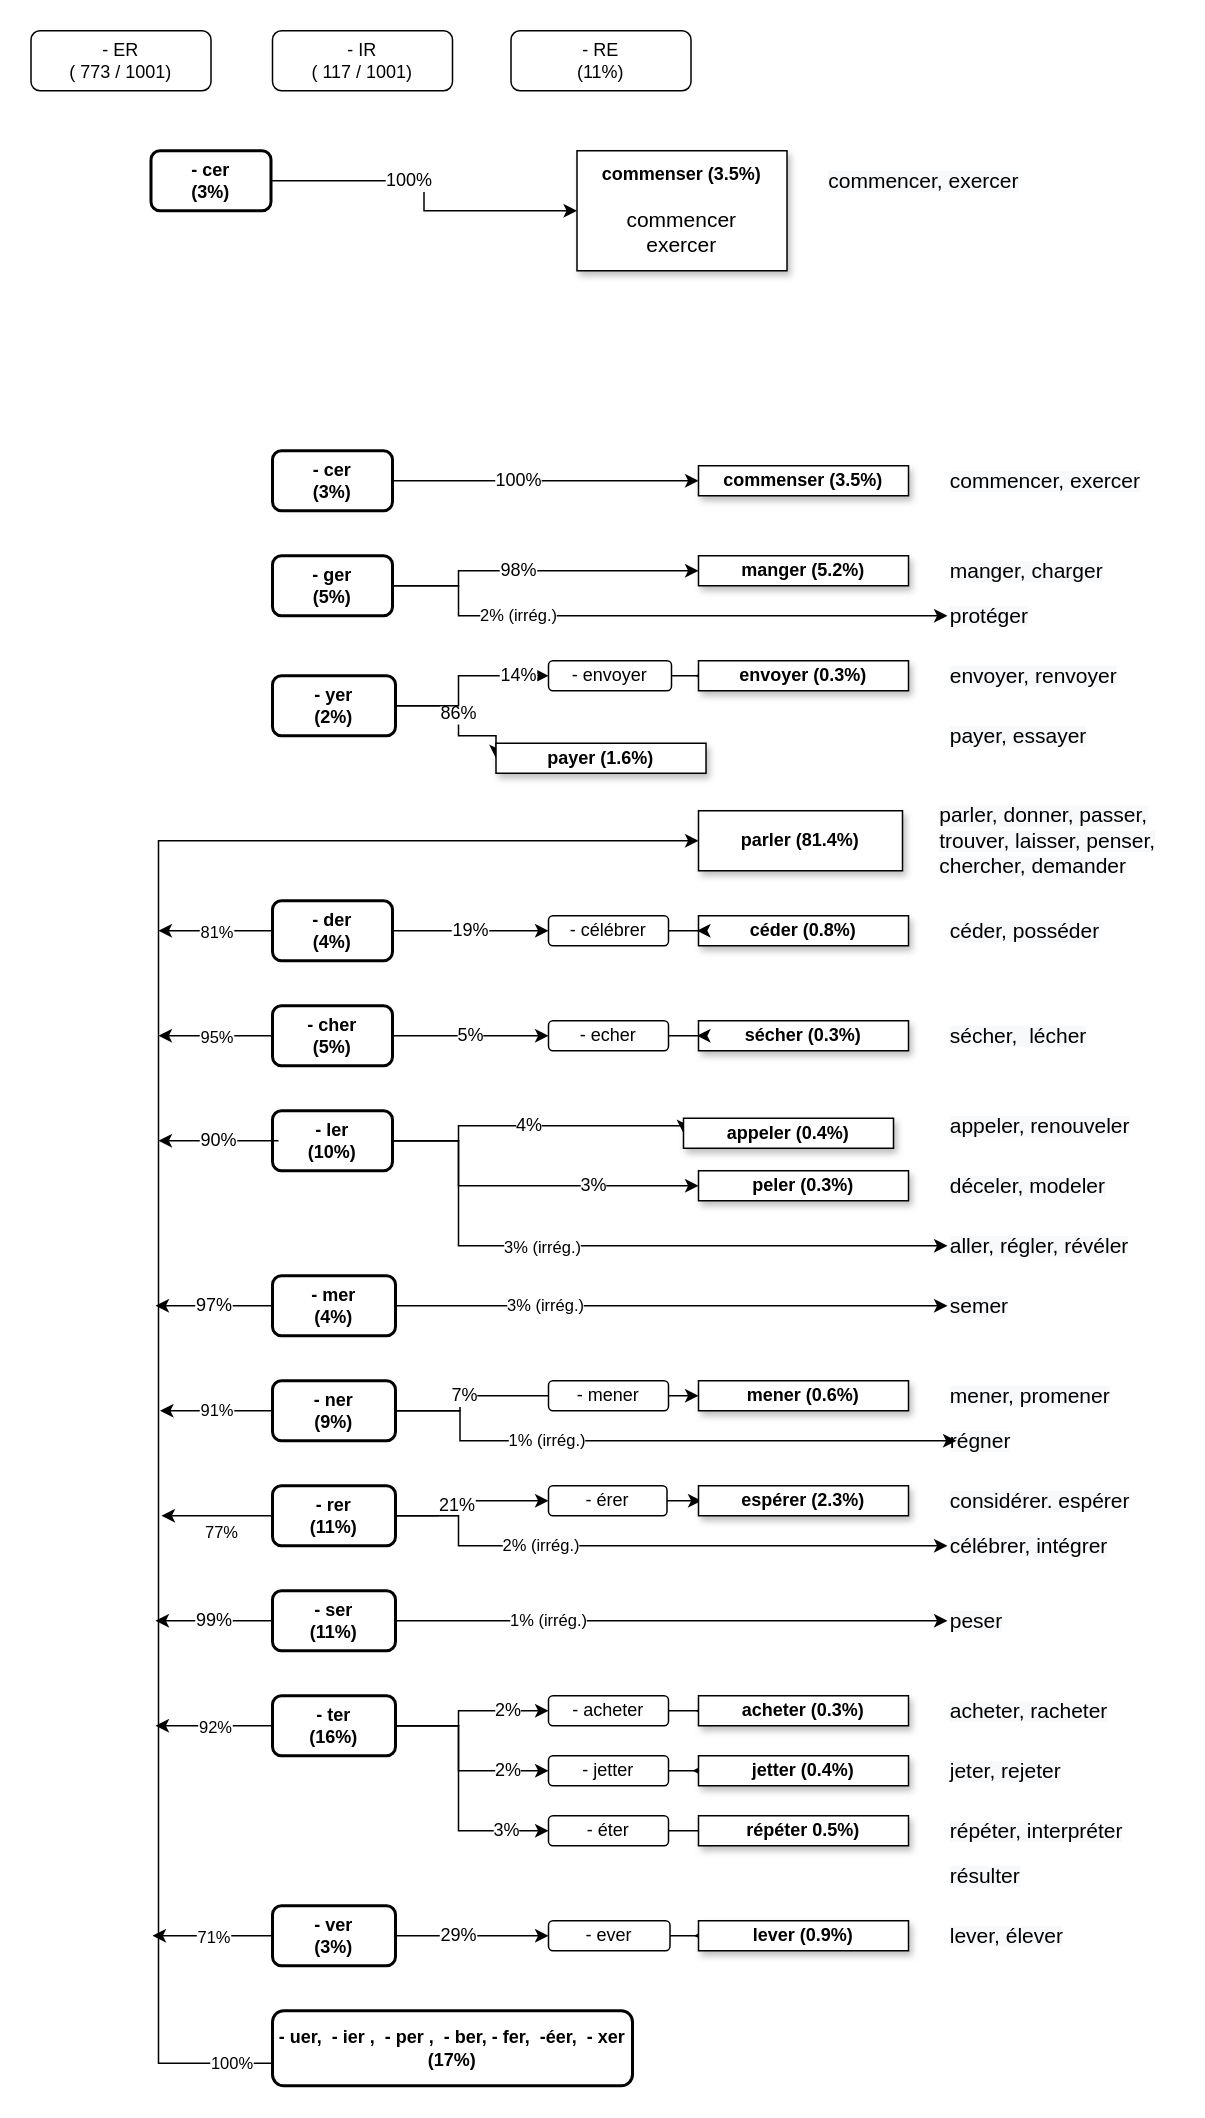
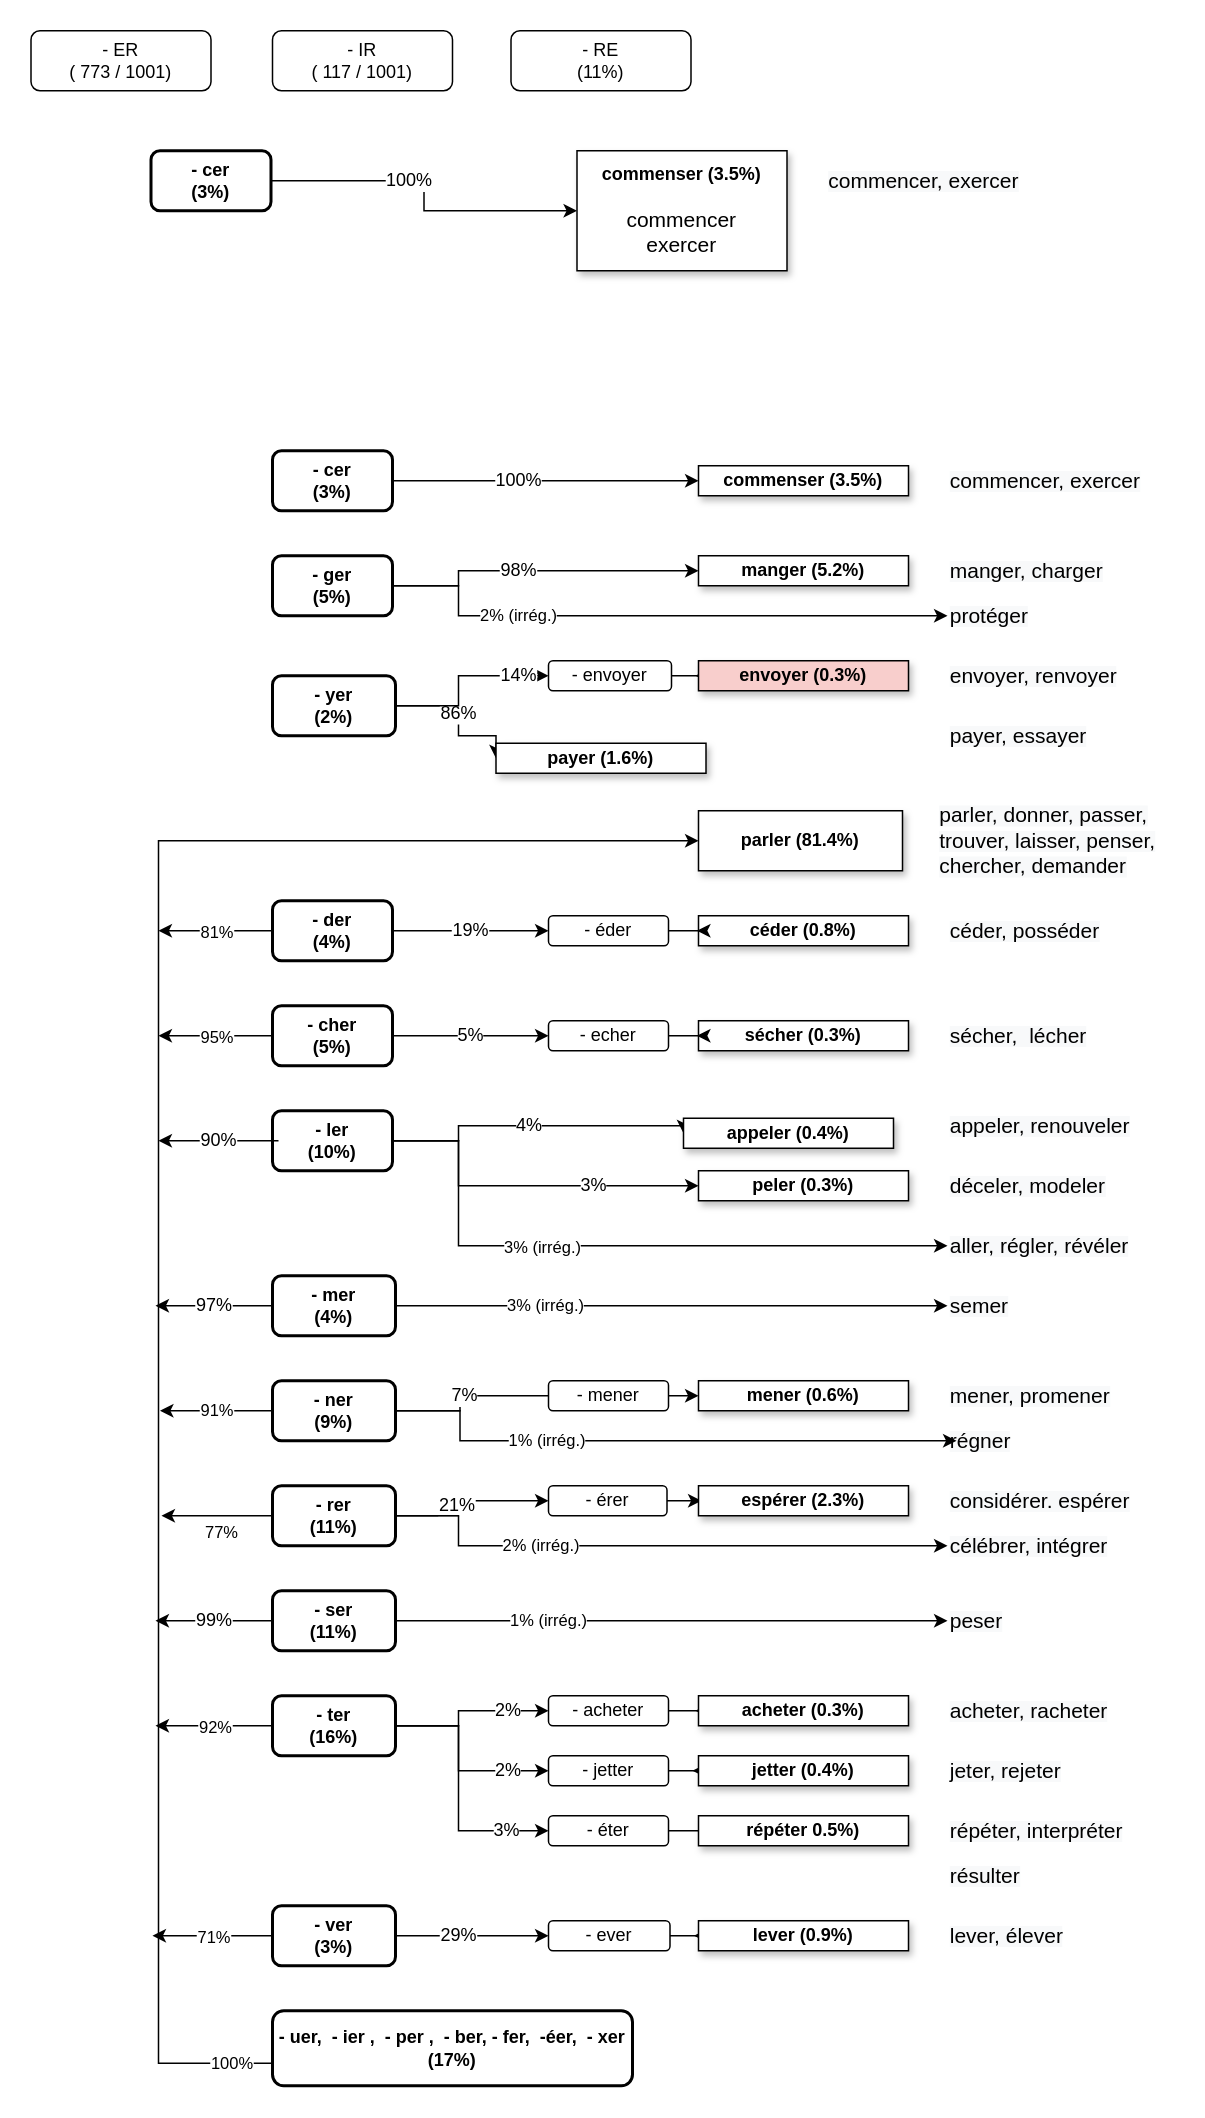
(803, 676) -> (803, 676)
(608, 931) -> (608, 931)
